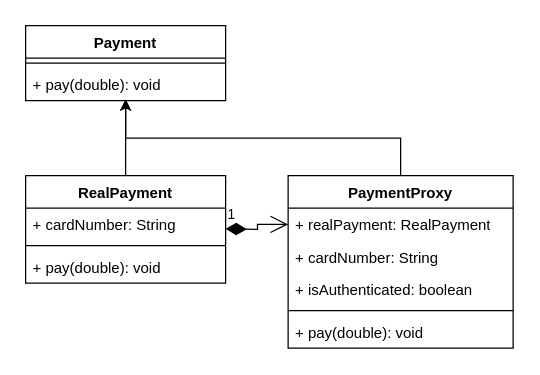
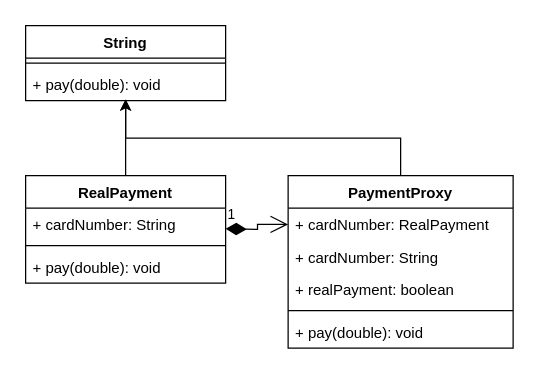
(126, 43) -> (126, 43)
(395, 226) -> (393, 226)
(393, 291) -> (378, 291)
